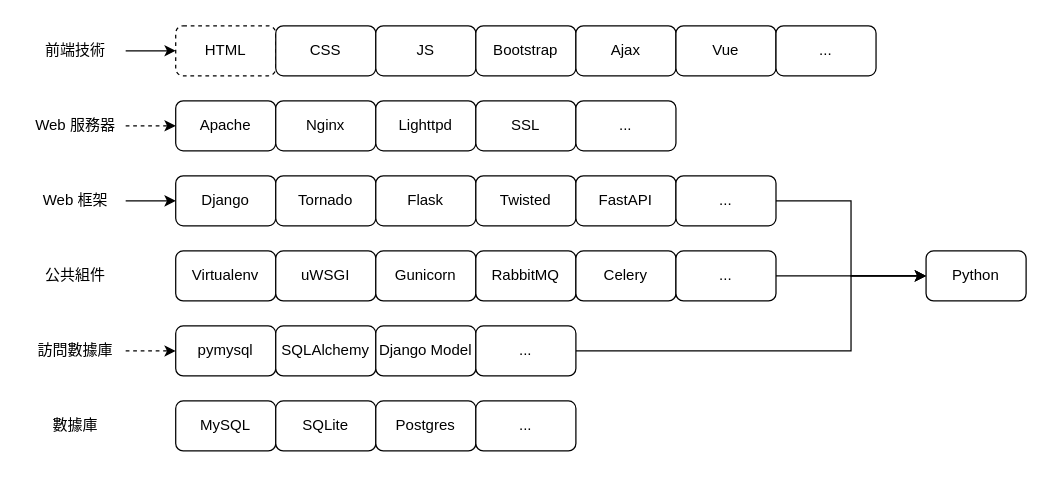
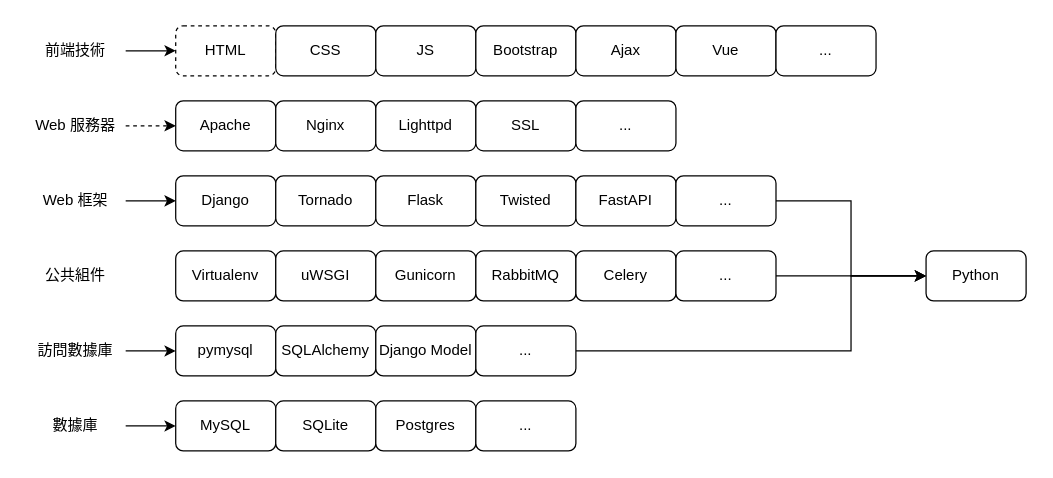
(145, 351) -> (145, 351)
none -> (147, 426)
